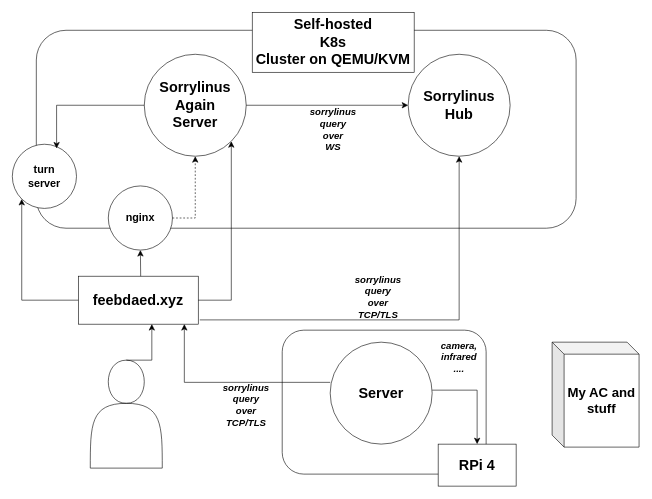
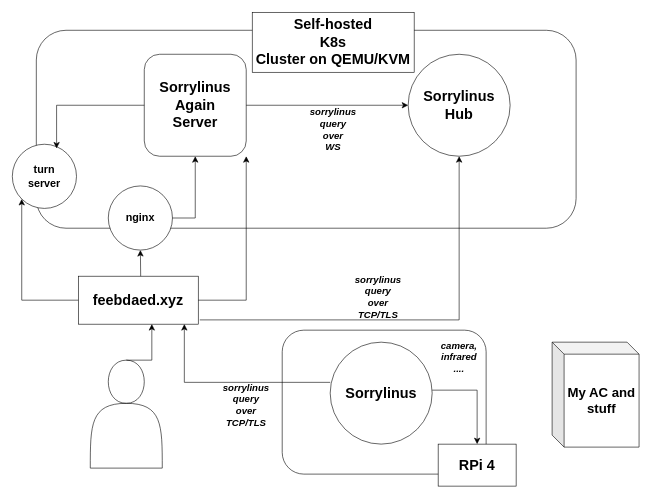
(195, 105) -> (195, 105)
(195, 200) -> (195, 200)
(381, 393) -> (381, 393)
